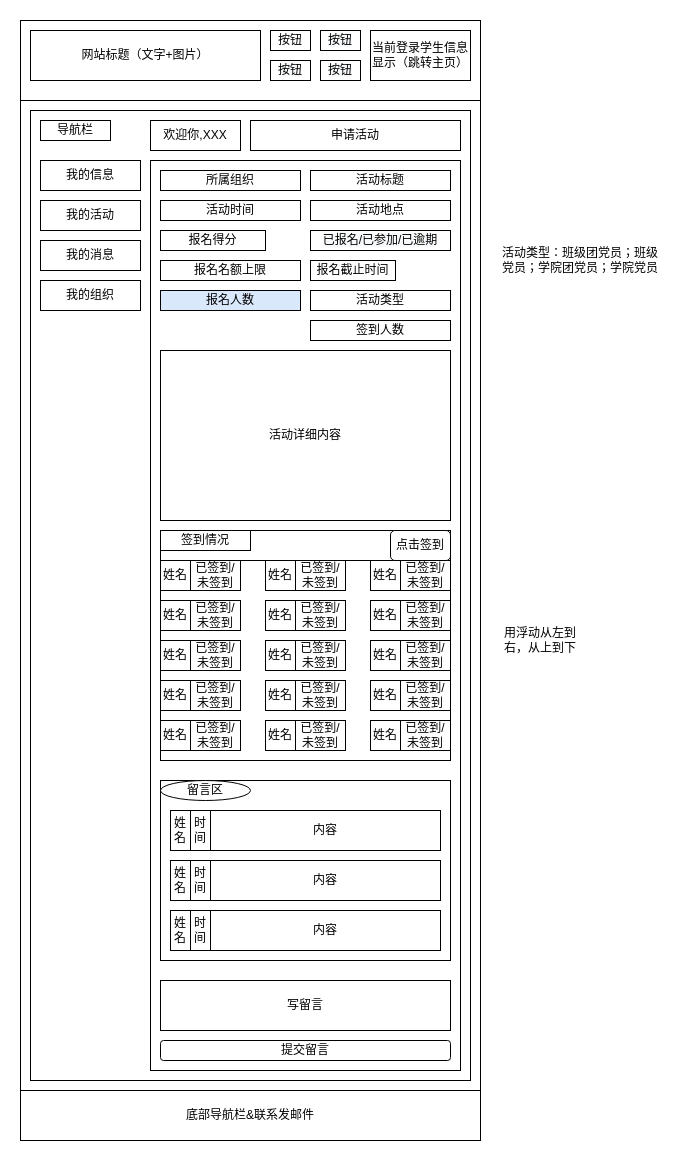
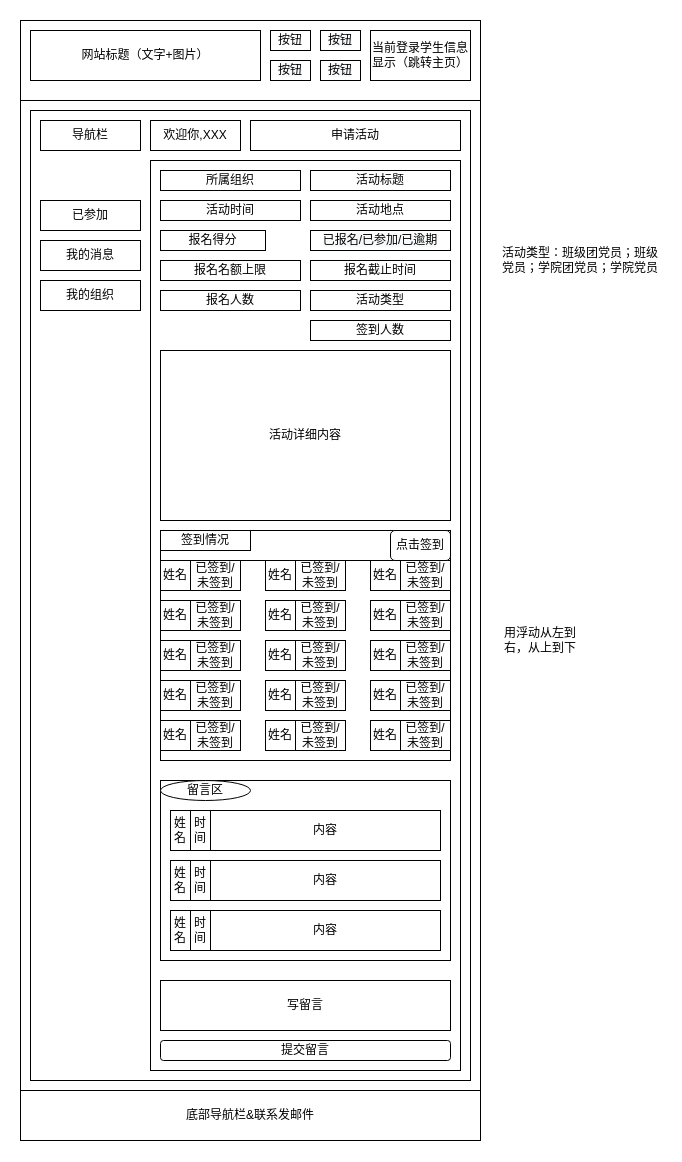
(76, 131) -> (91, 136)
(91, 176) -> none
(91, 216) -> (91, 216)
(353, 271) -> (381, 271)
(231, 301) -> (231, 301)
